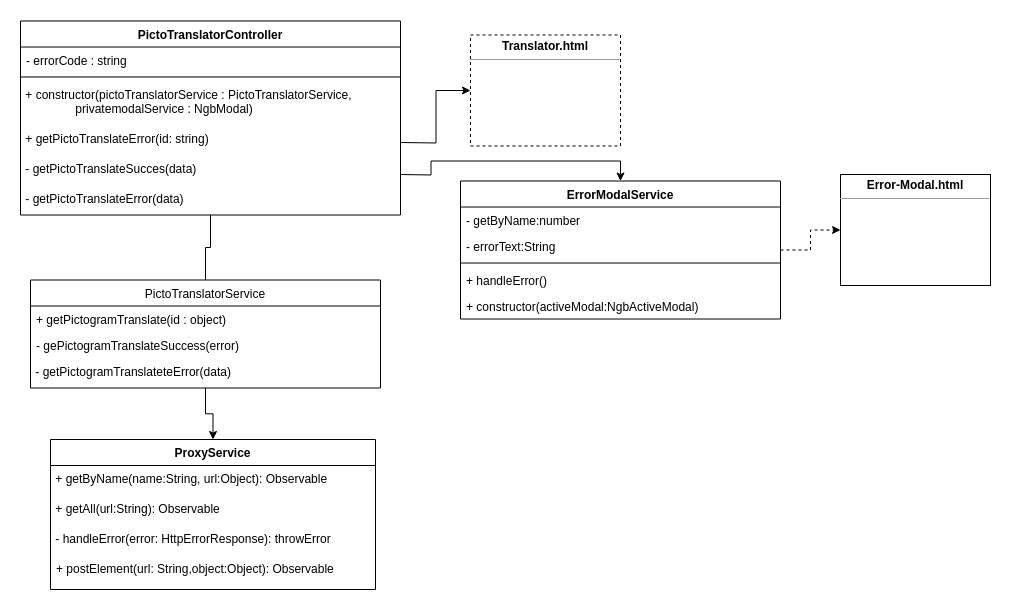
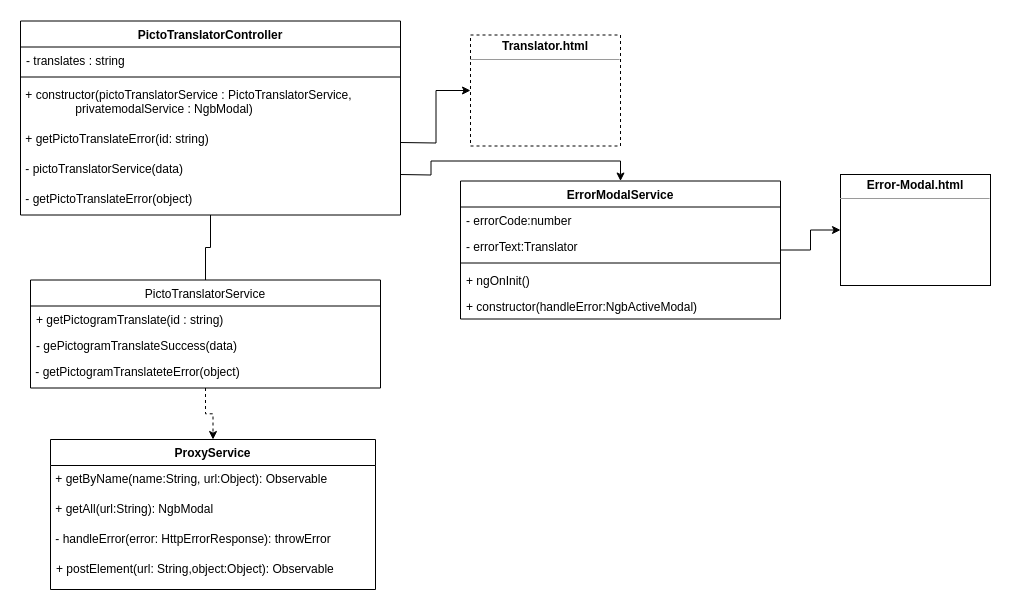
(85, 61) -> (87, 61)
(122, 170) -> (117, 170)
(119, 200) -> (125, 200)
(523, 221) -> (523, 221)
(811, 244) -> (811, 244)
(522, 247) -> (535, 247)
(513, 281) -> (503, 281)
(594, 307) -> (596, 307)
(148, 320) -> (146, 320)
(152, 346) -> (149, 346)
(149, 373) -> (156, 373)
(206, 413) -> (206, 413)
(146, 510) -> (139, 510)
